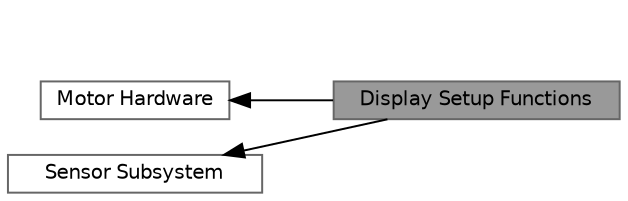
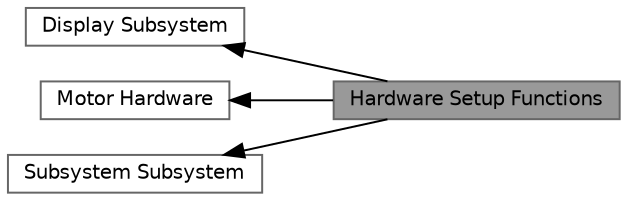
none -> (135, 27)
(477, 100) -> (477, 100)
(135, 174) -> (135, 174)
